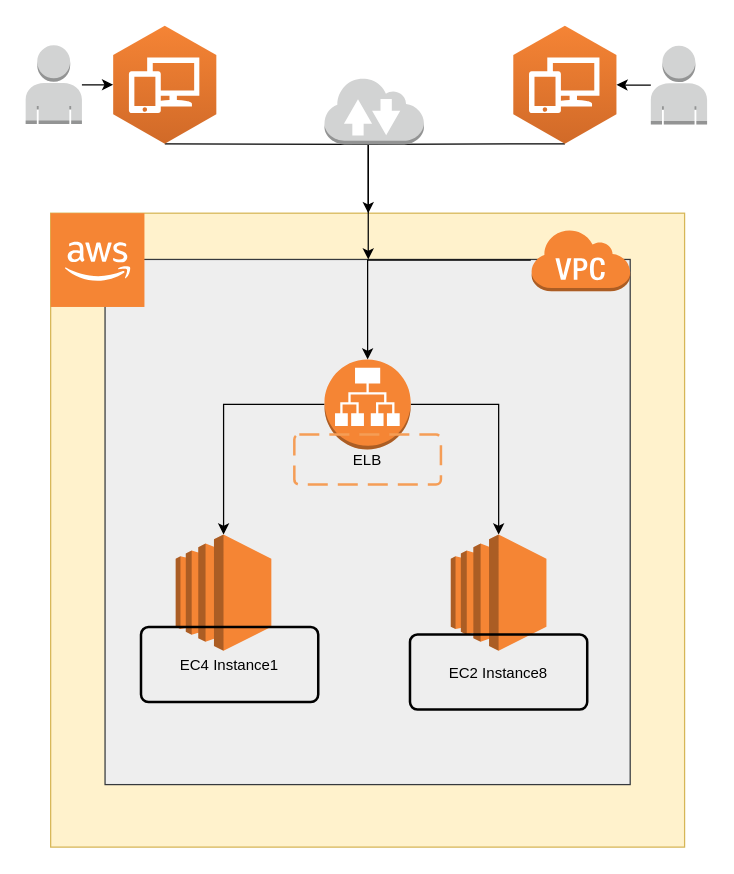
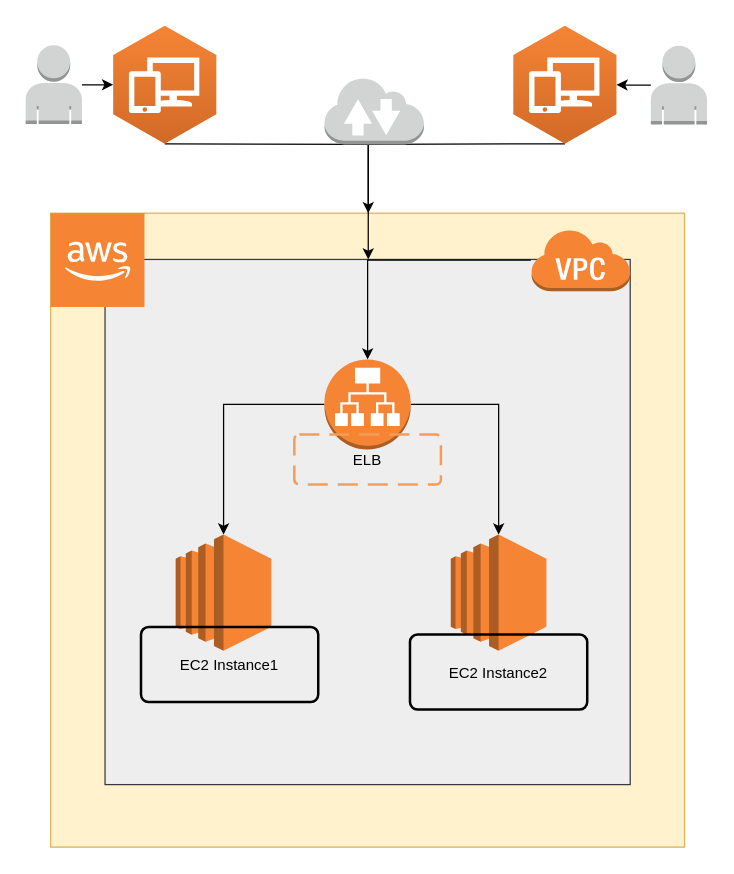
(229, 665) -> (229, 665)
(498, 673) -> (498, 673)
